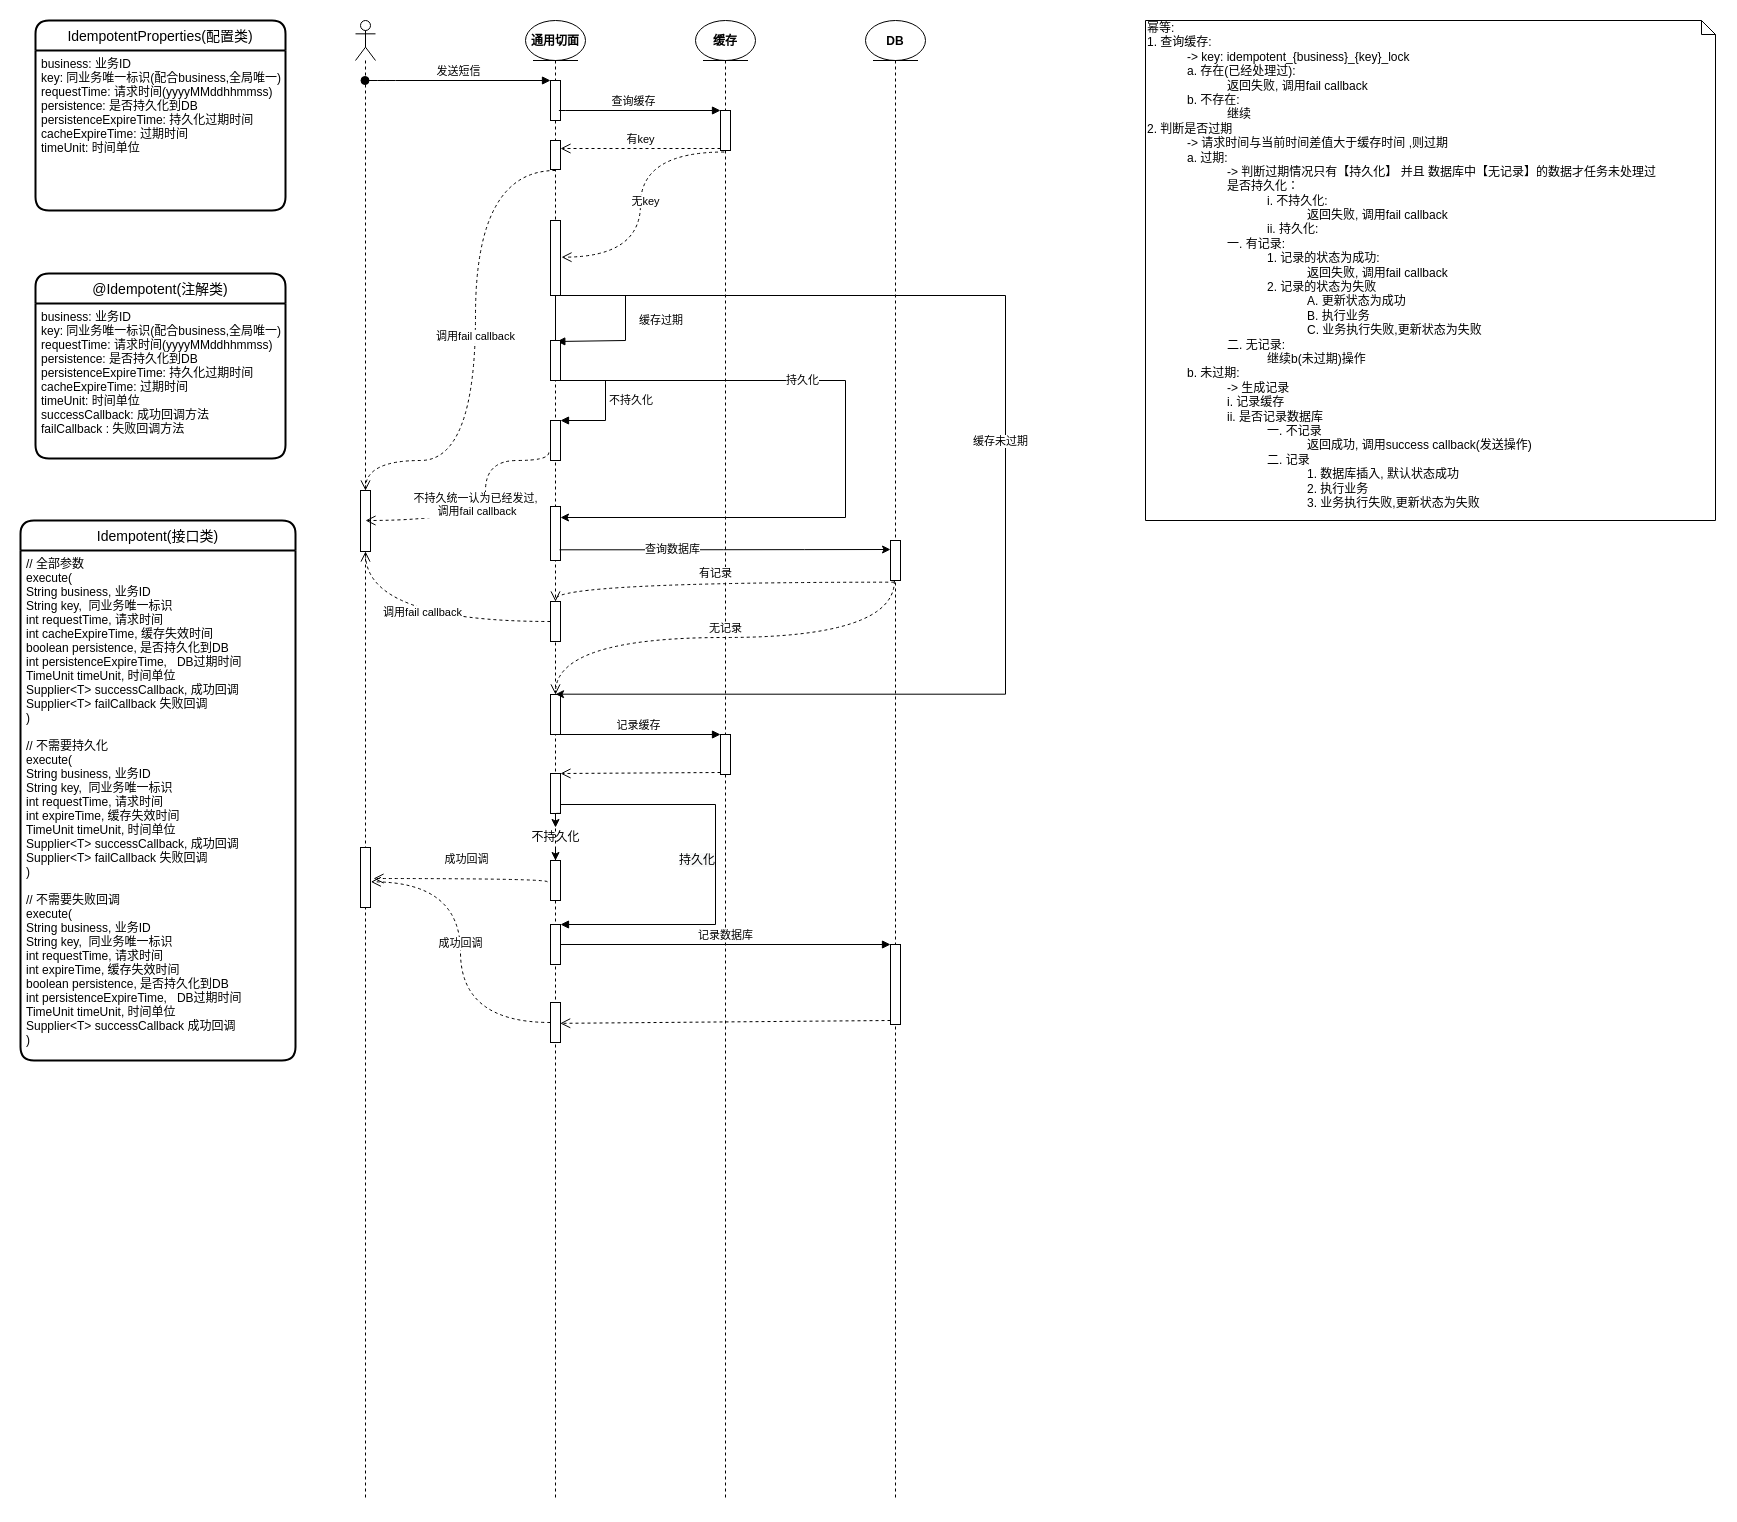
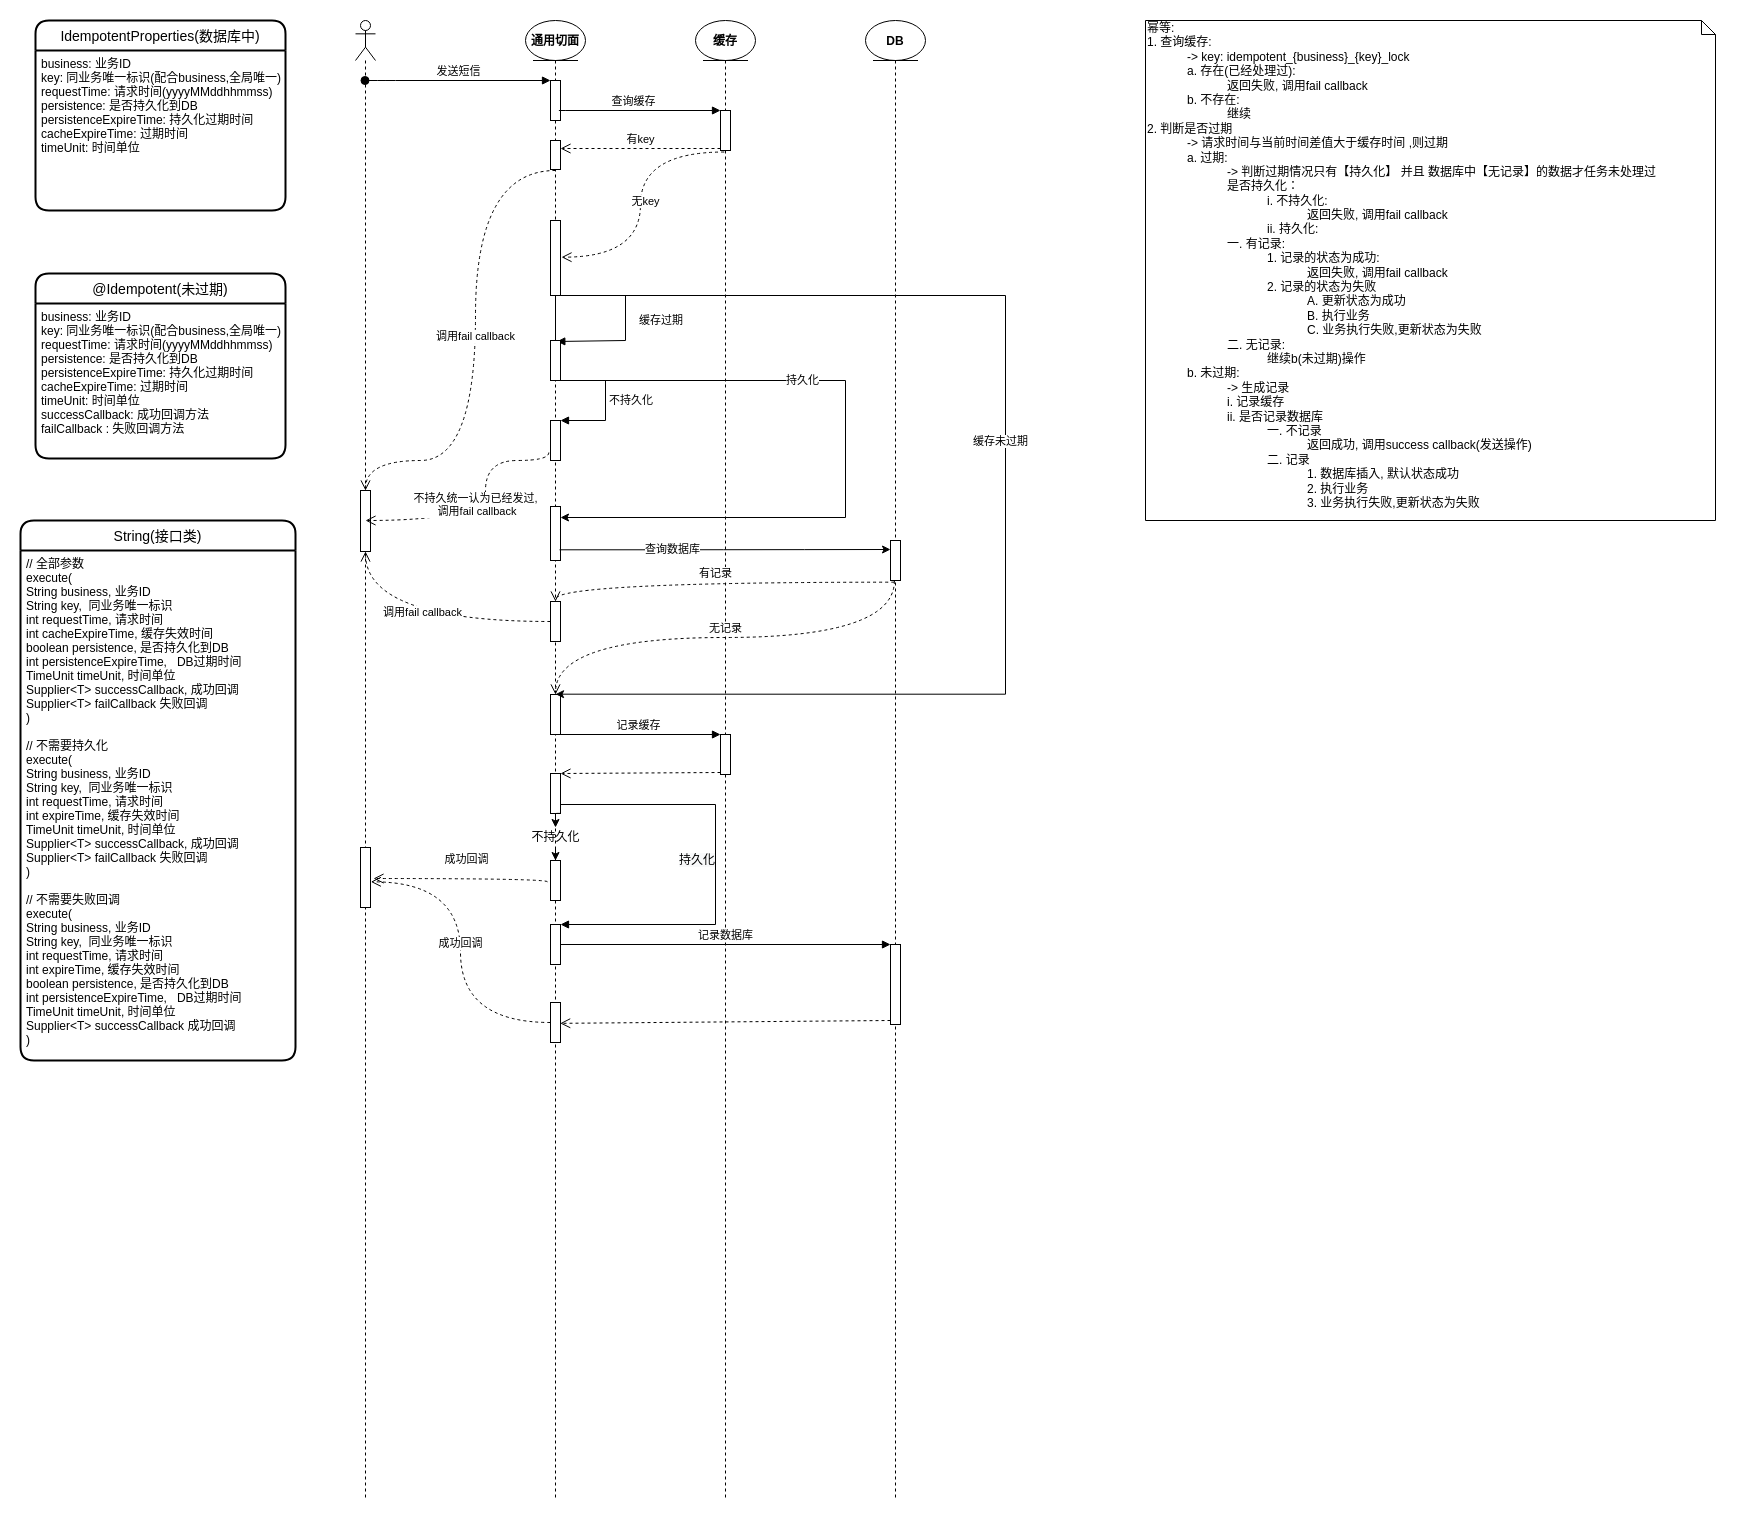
(160, 36) -> (160, 36)
(160, 289) -> (160, 289)
(158, 536) -> (158, 536)
